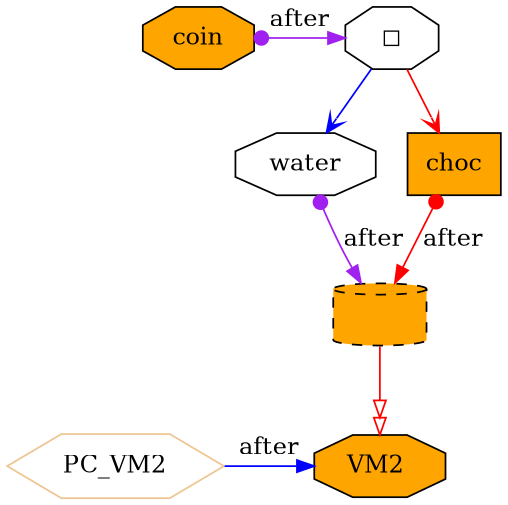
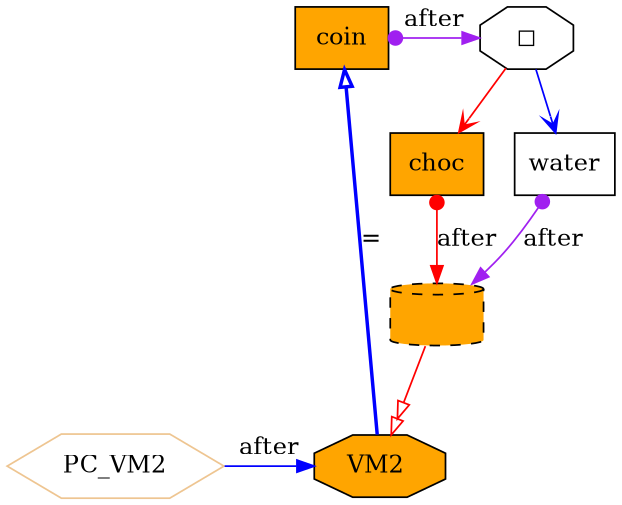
(198, 38) -> (342, 38)
(306, 164) -> (565, 164)
none -> (362, 261)
